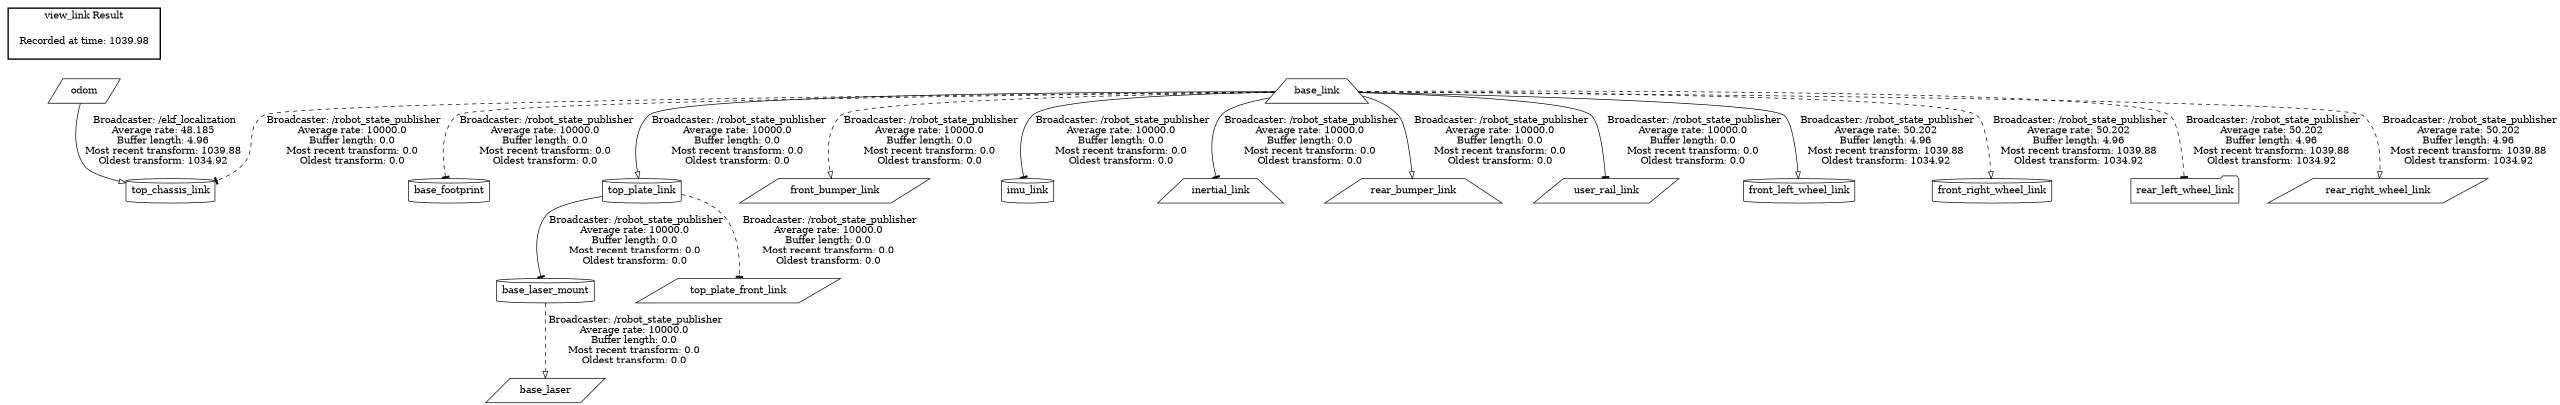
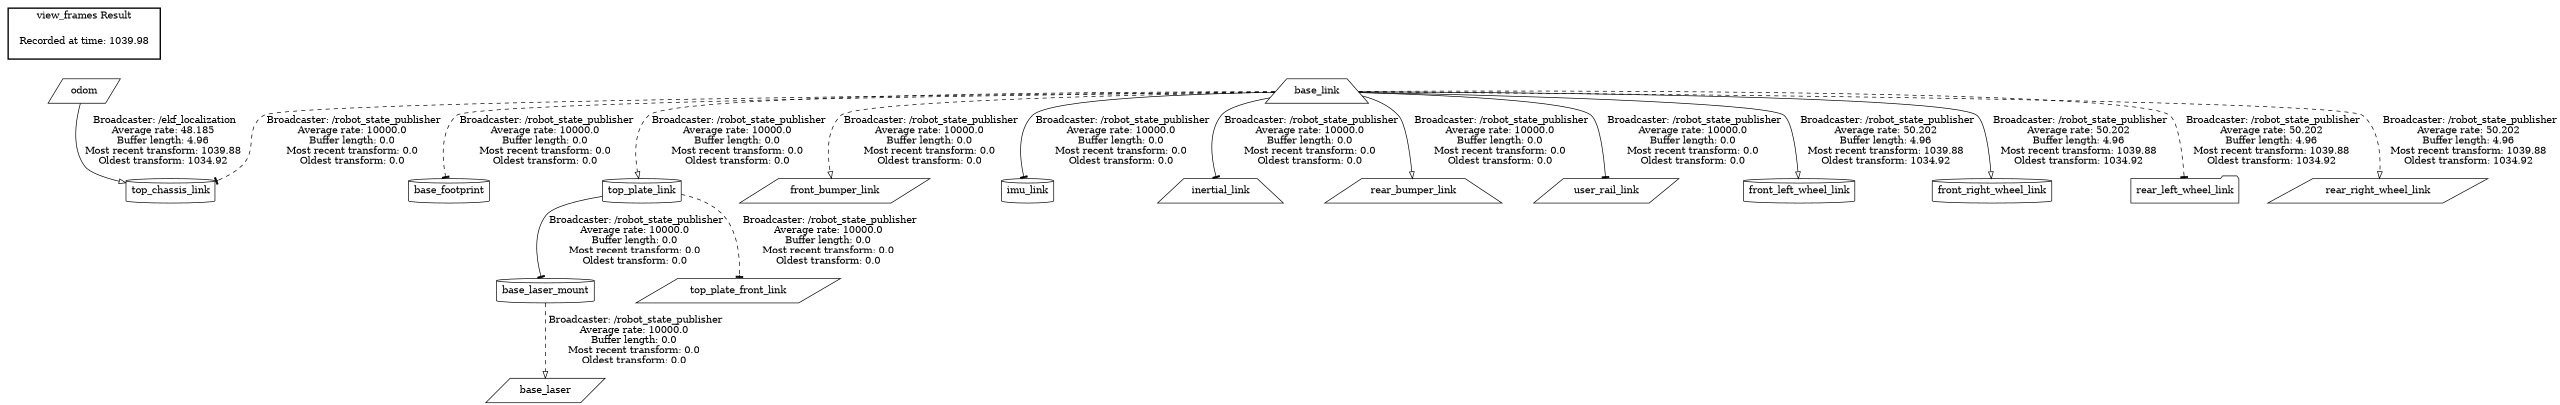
(84, 16) -> (84, 16)
(931, 95) -> (931, 95)
(1850, 101) -> (1850, 101)
